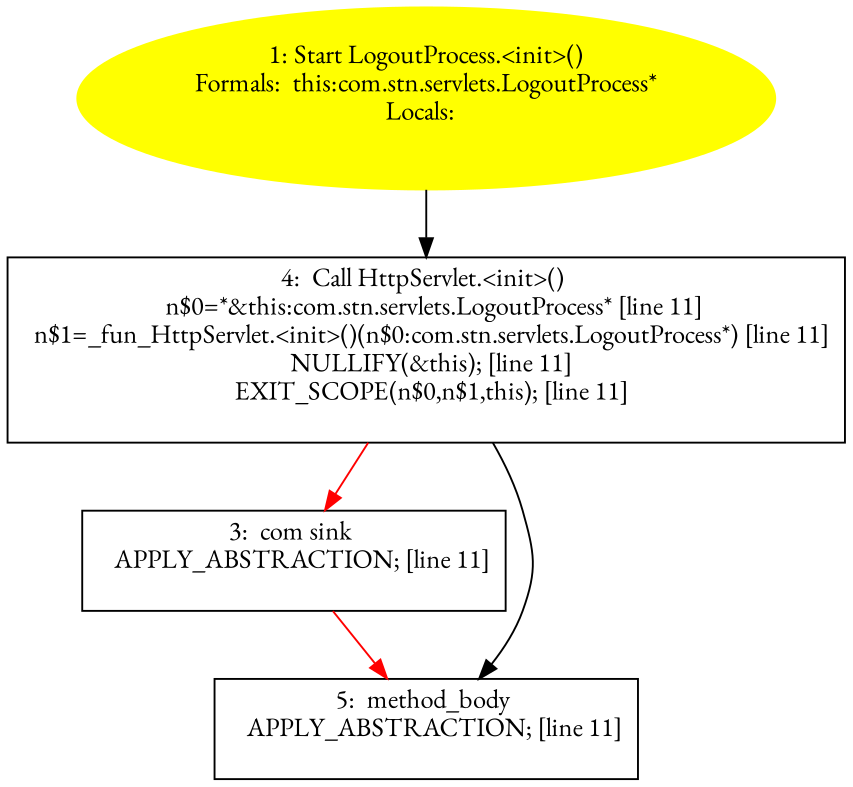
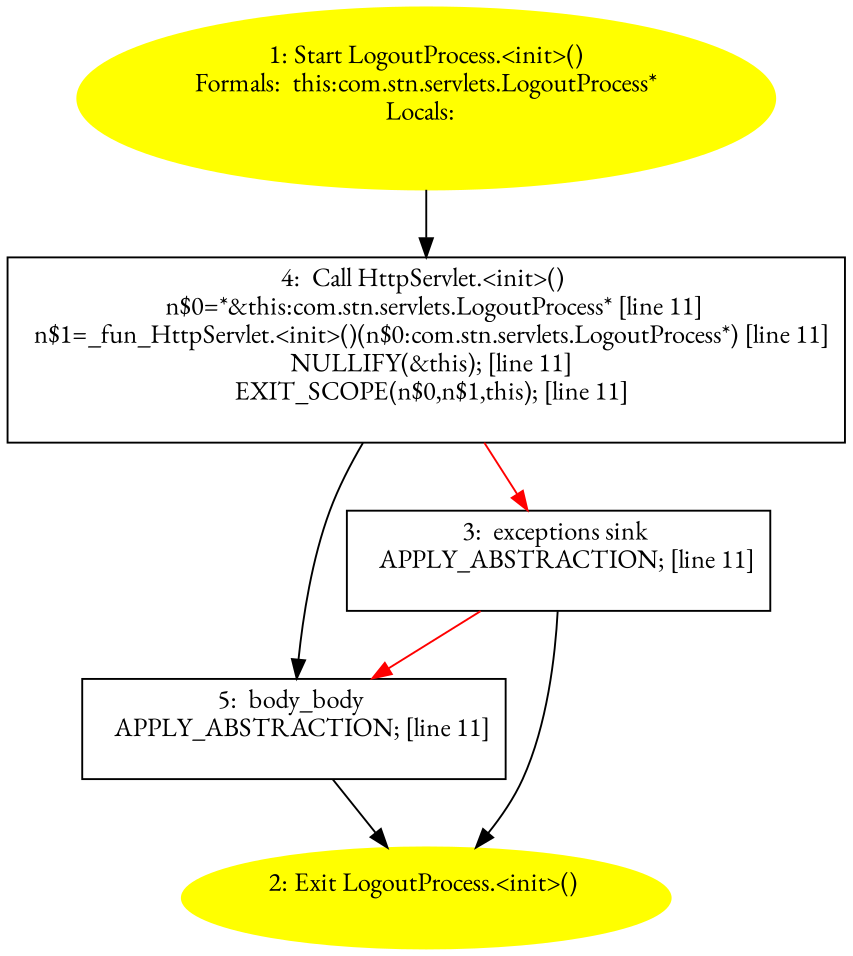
(294, 561) -> (559, 561)
(426, 729) -> (294, 729)
none -> (426, 898)
